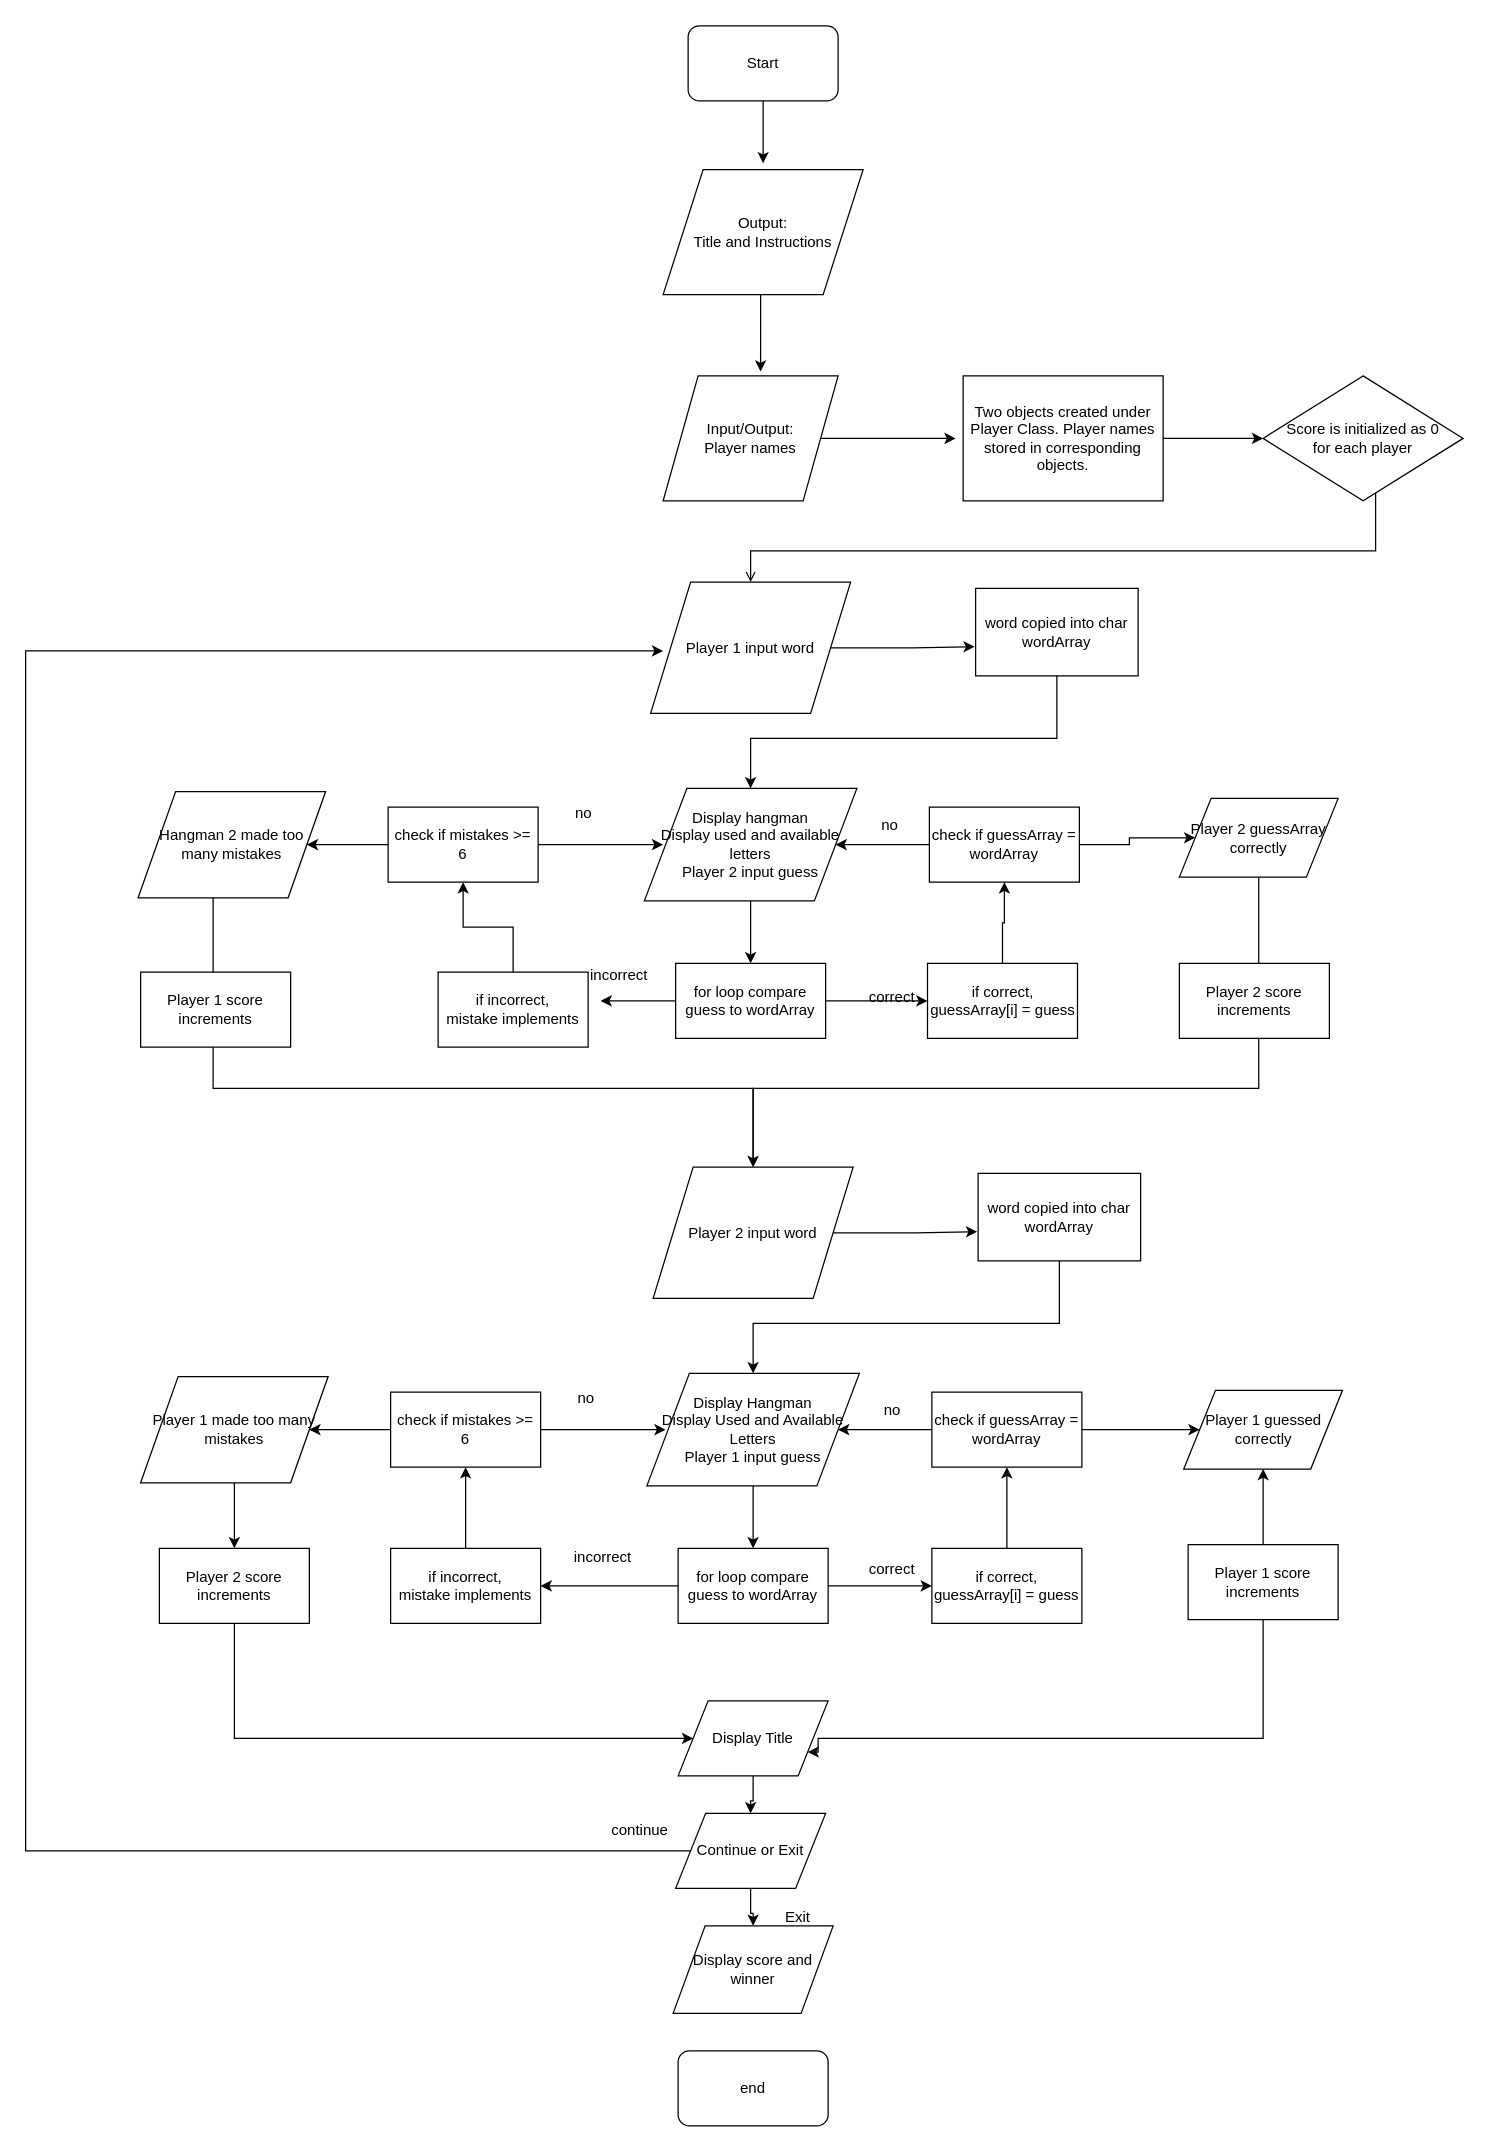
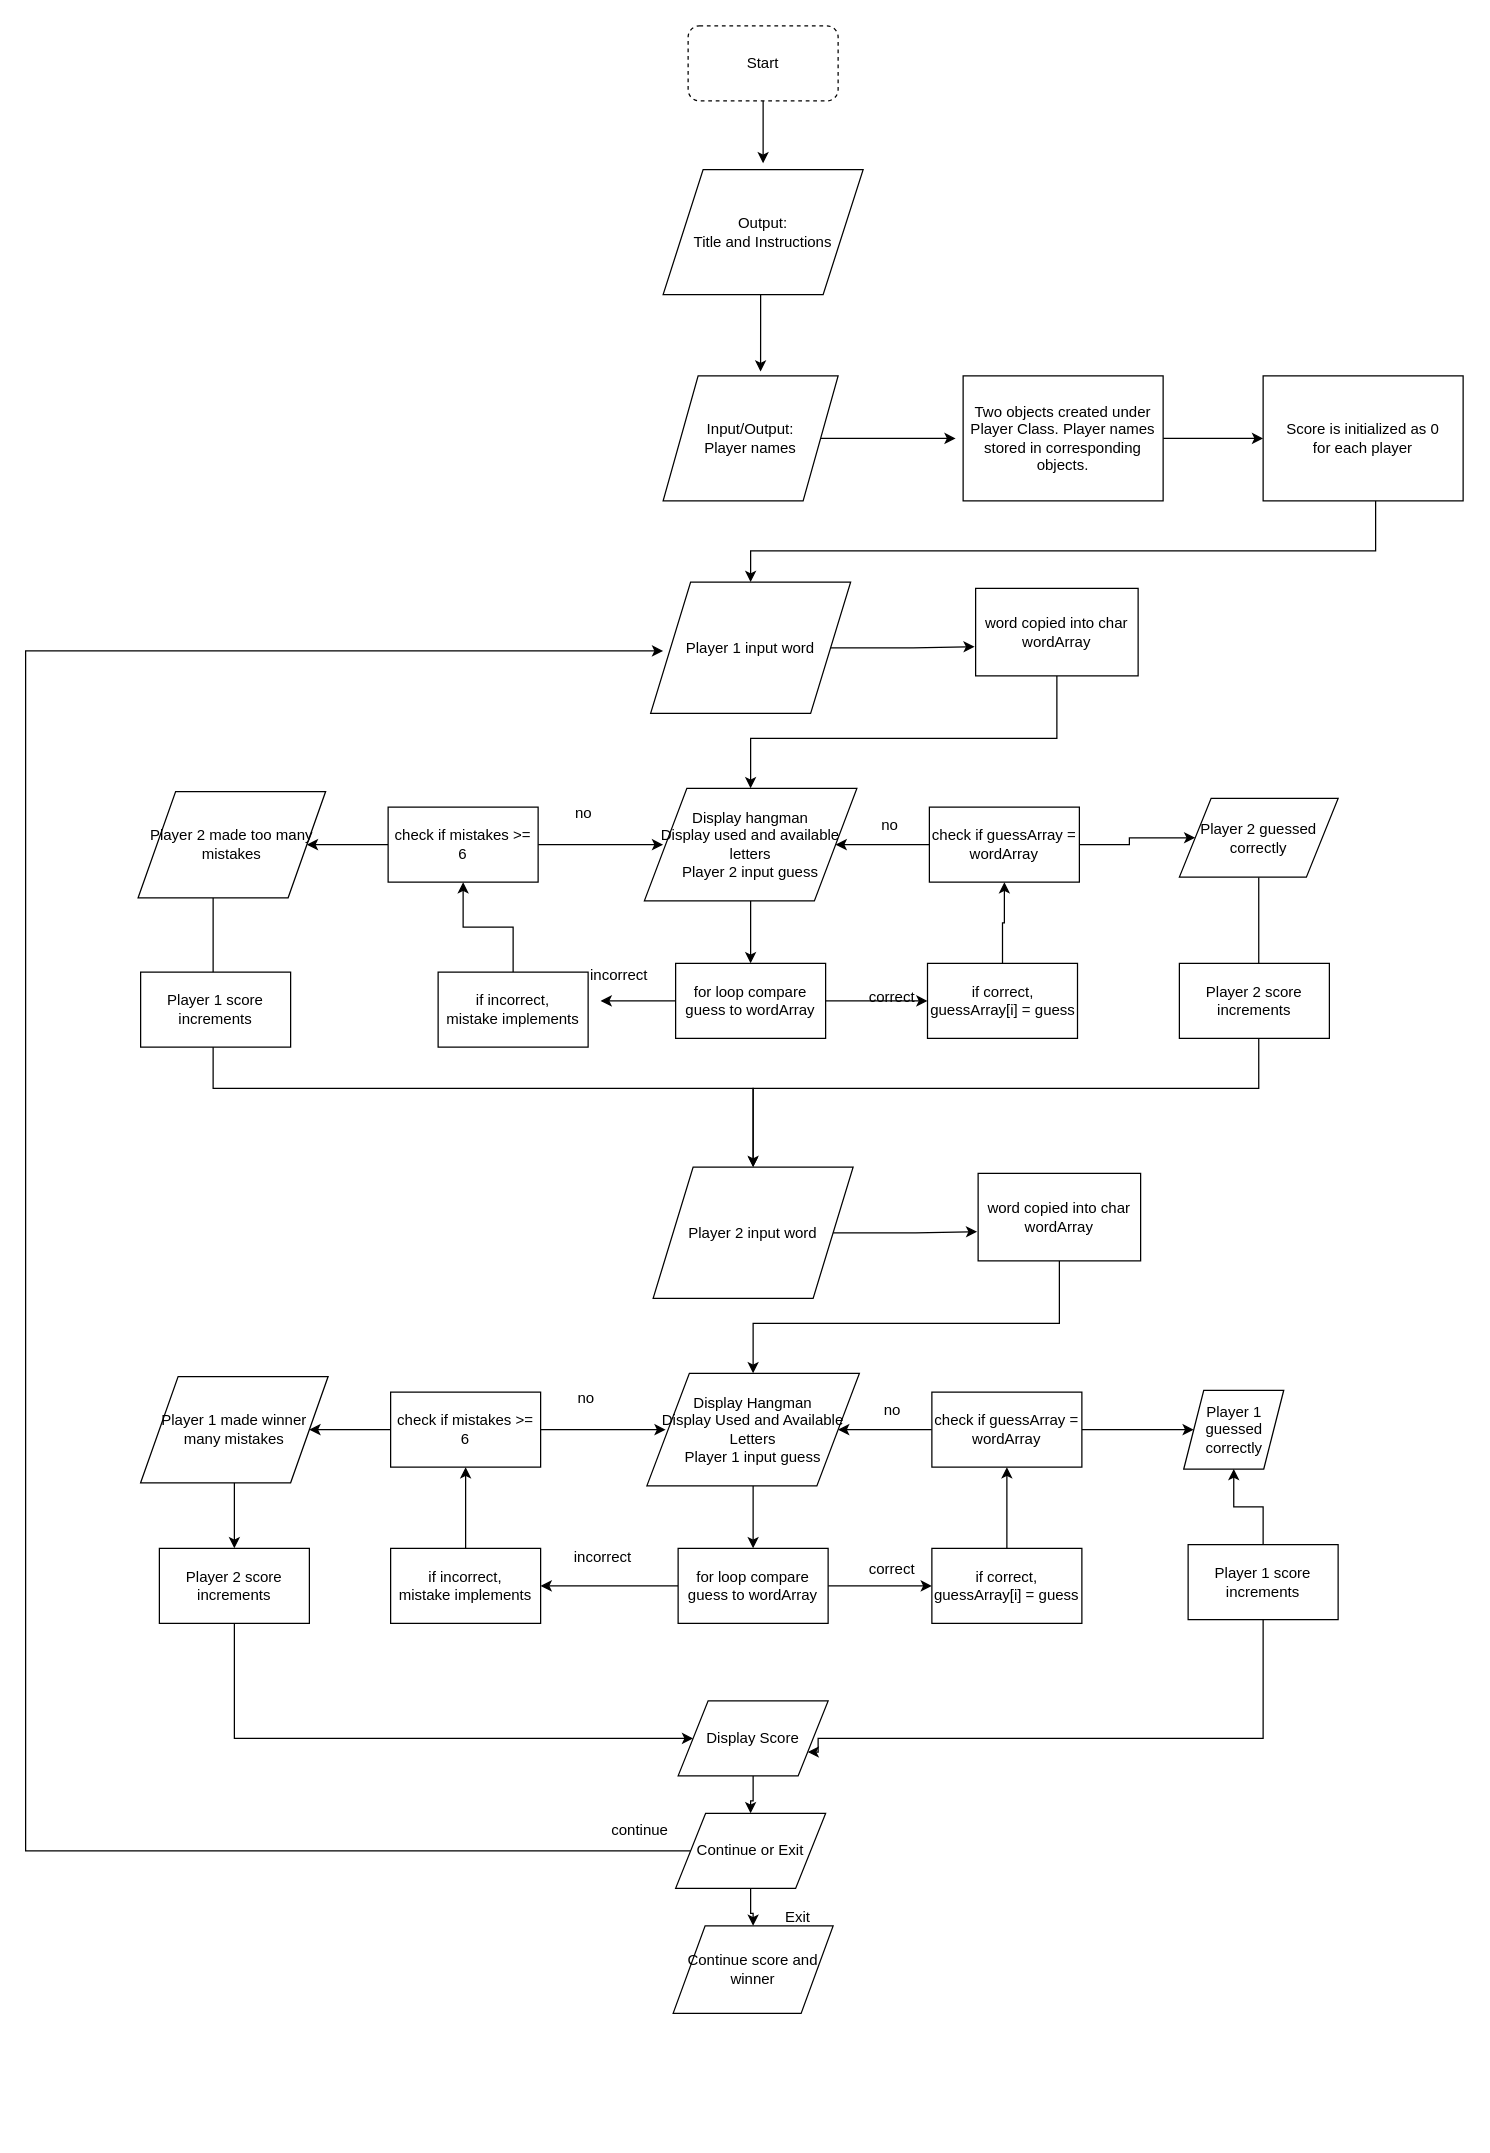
(763, 63) -> (763, 63)
(1363, 438) -> (1363, 438)
(751, 574) -> (751, 572)
(1259, 838) -> (1259, 838)
(232, 844) -> (232, 844)
(234, 1429) -> (234, 1429)
(1263, 1429) -> (1234, 1429)
(753, 1738) -> (753, 1738)
(753, 1969) -> (753, 1969)
(753, 2088) -> none
